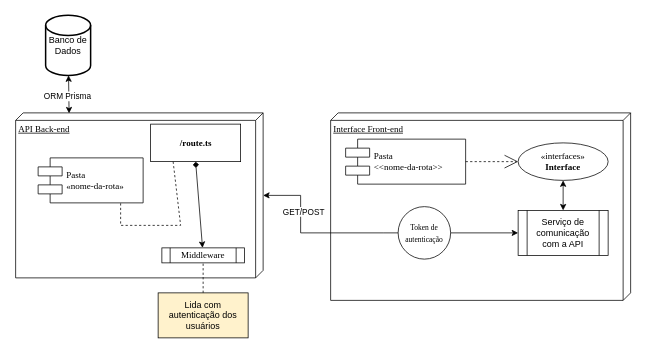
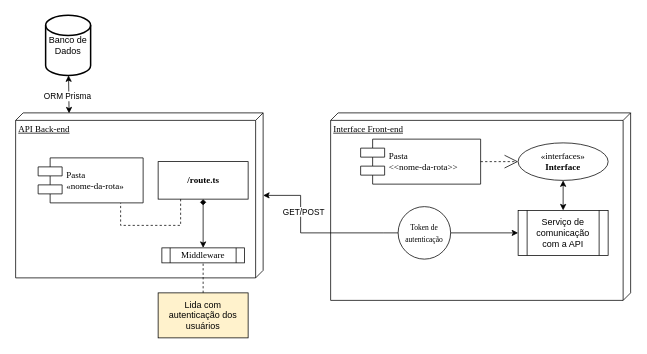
(195, 143) -> (203, 180)
(405, 162) -> (420, 162)
